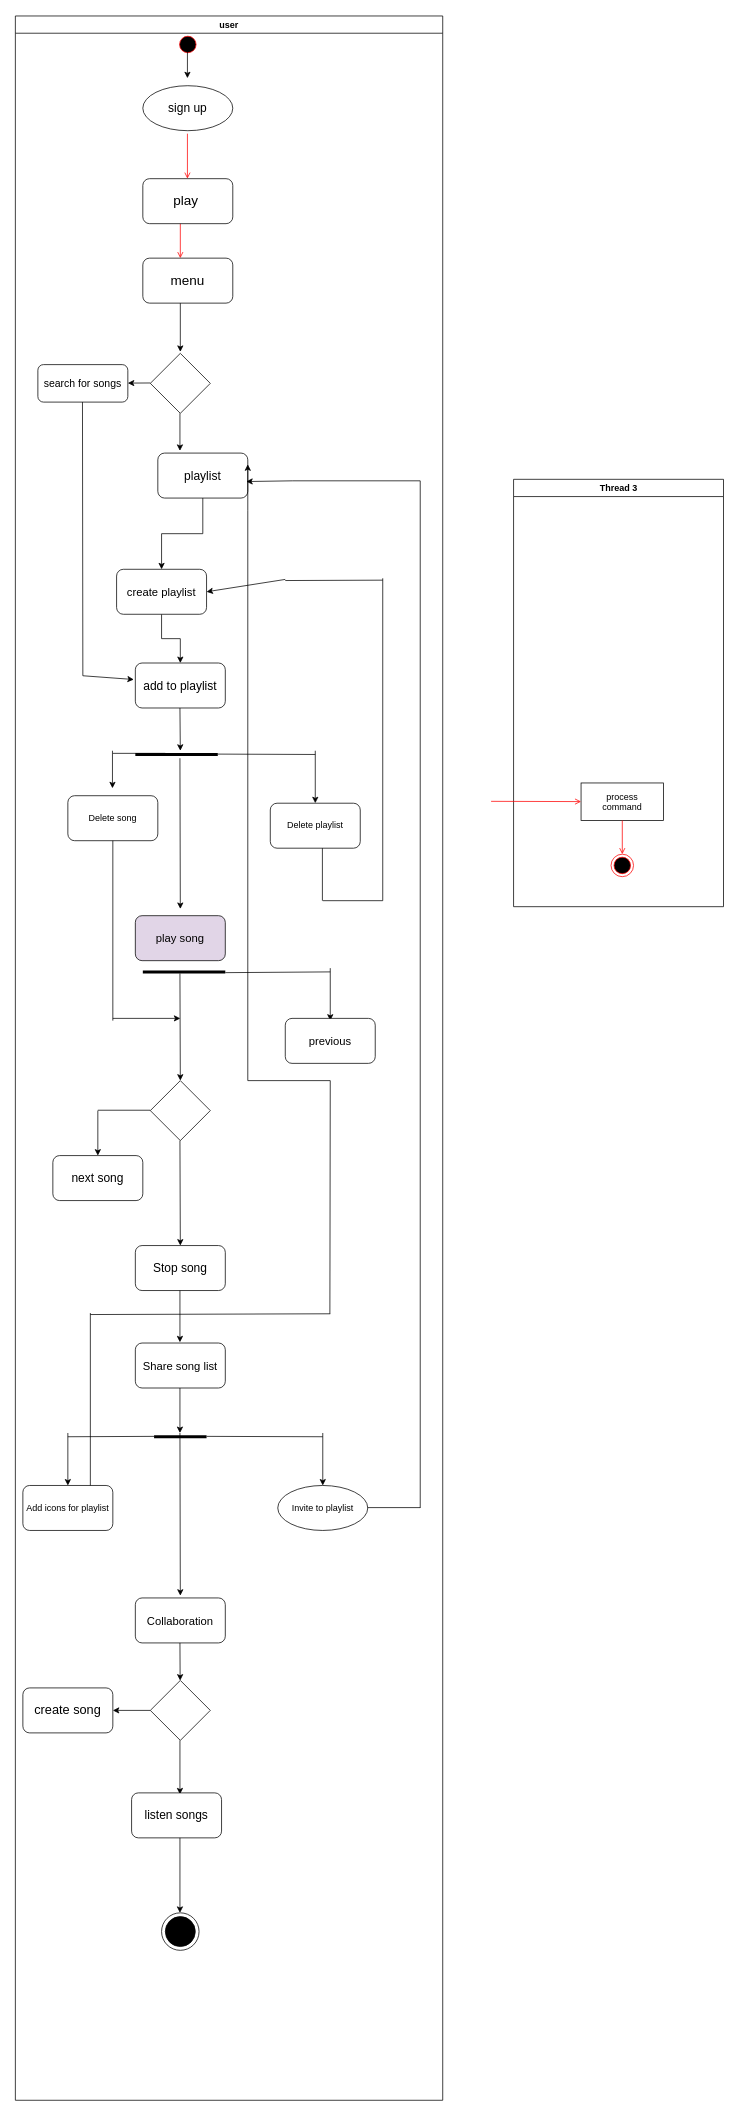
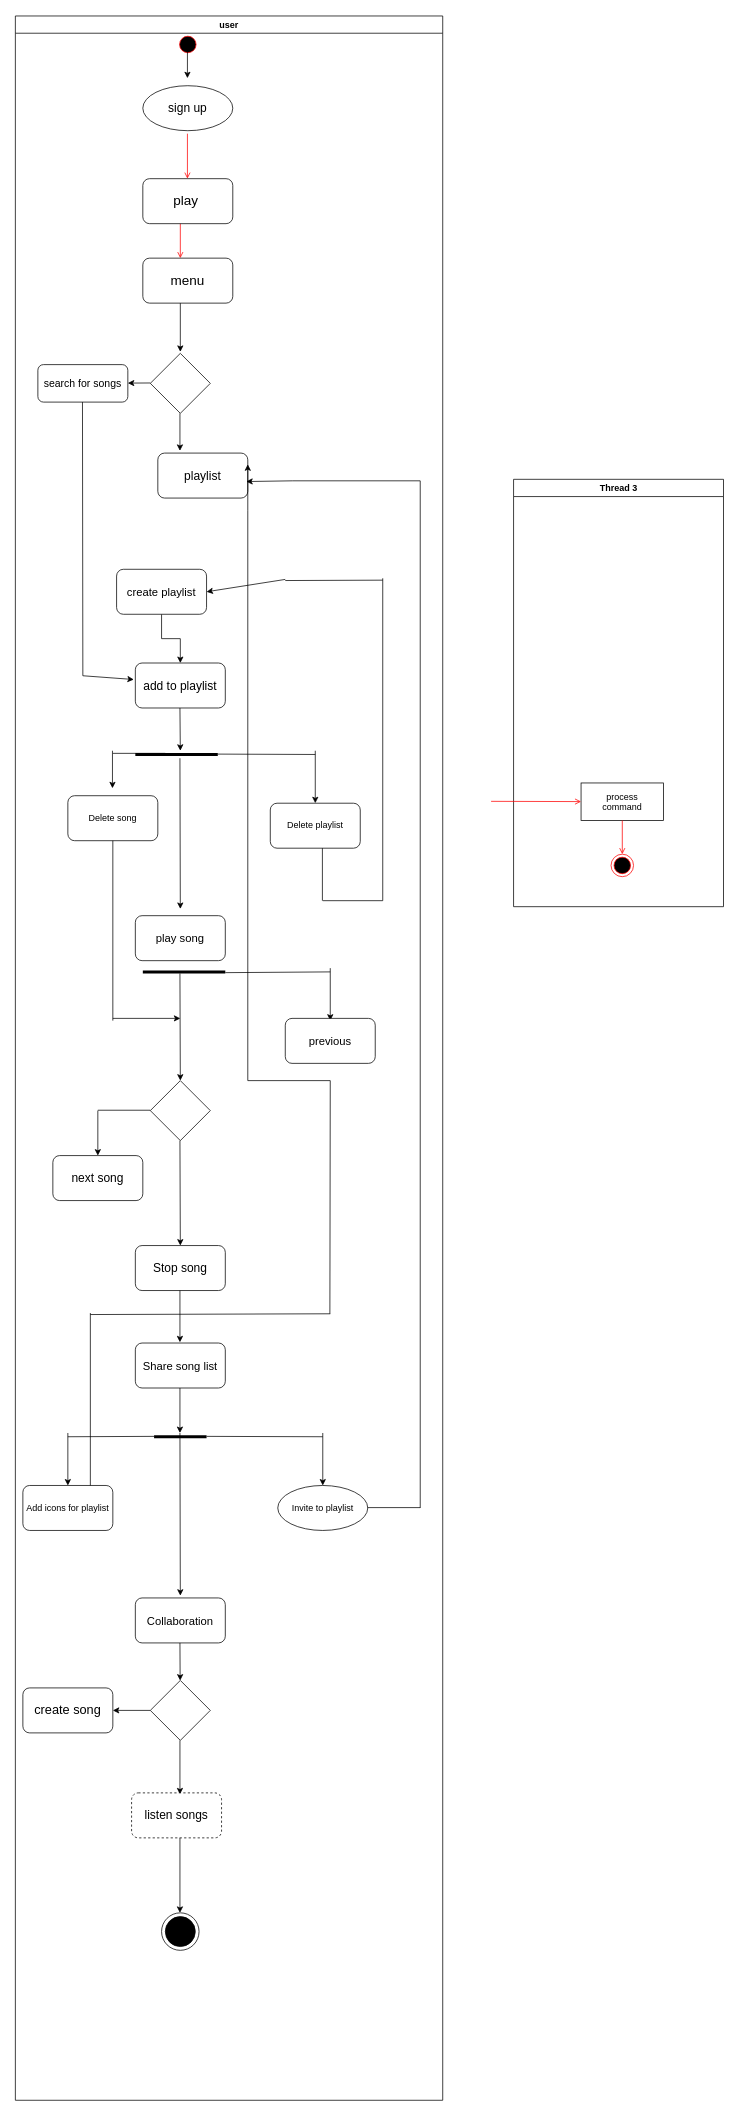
(185, 533) -> none
(180, 938) -> (180, 938)
(177, 1815) -> (177, 1815)
